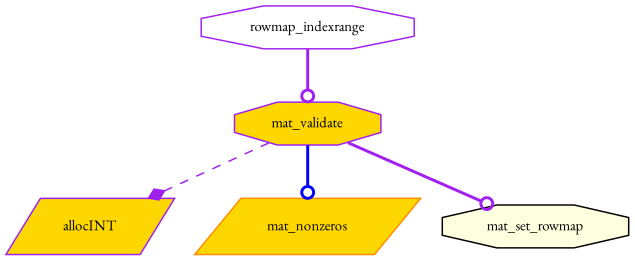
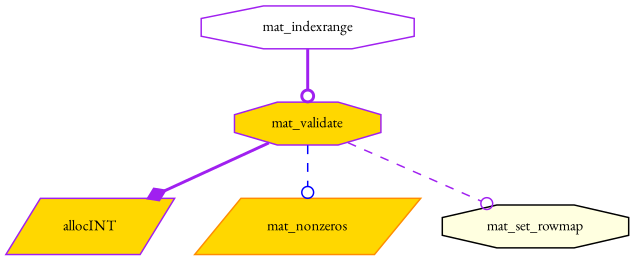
(308, 27) -> (308, 27)
(308, 166) -> (308, 166)
(217, 167) -> (217, 167)
(414, 172) -> (414, 172)
